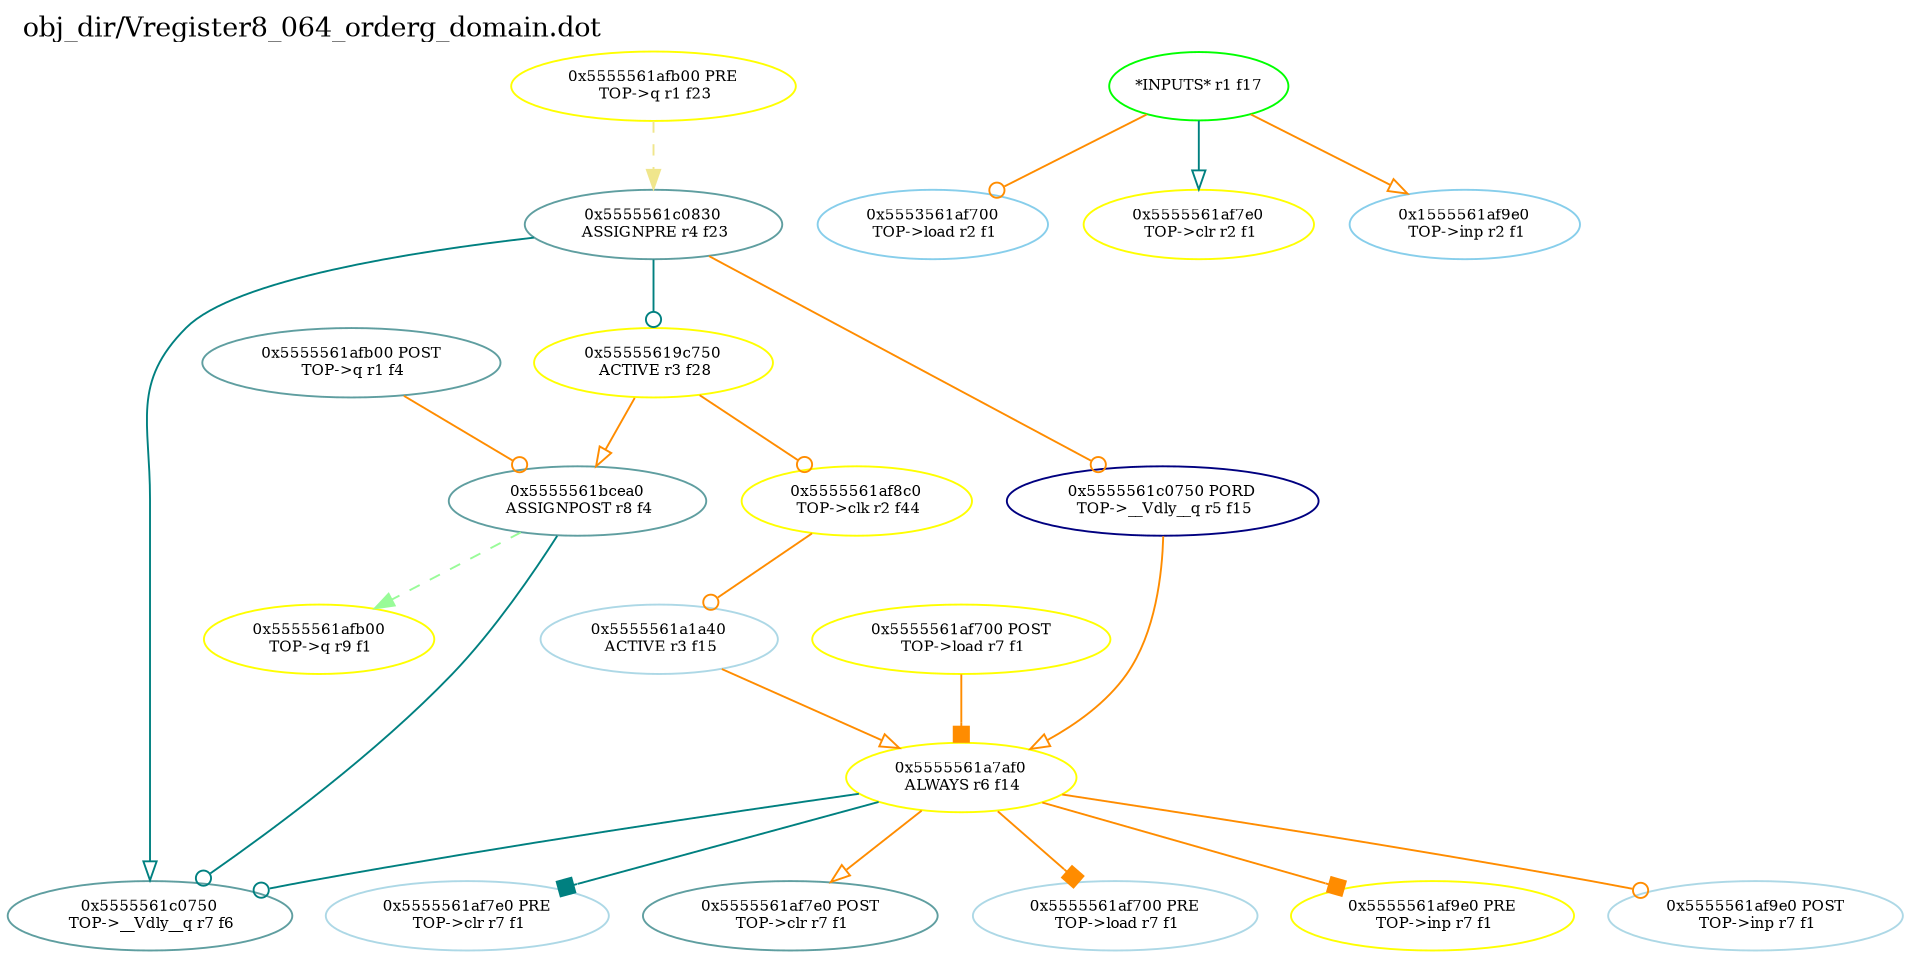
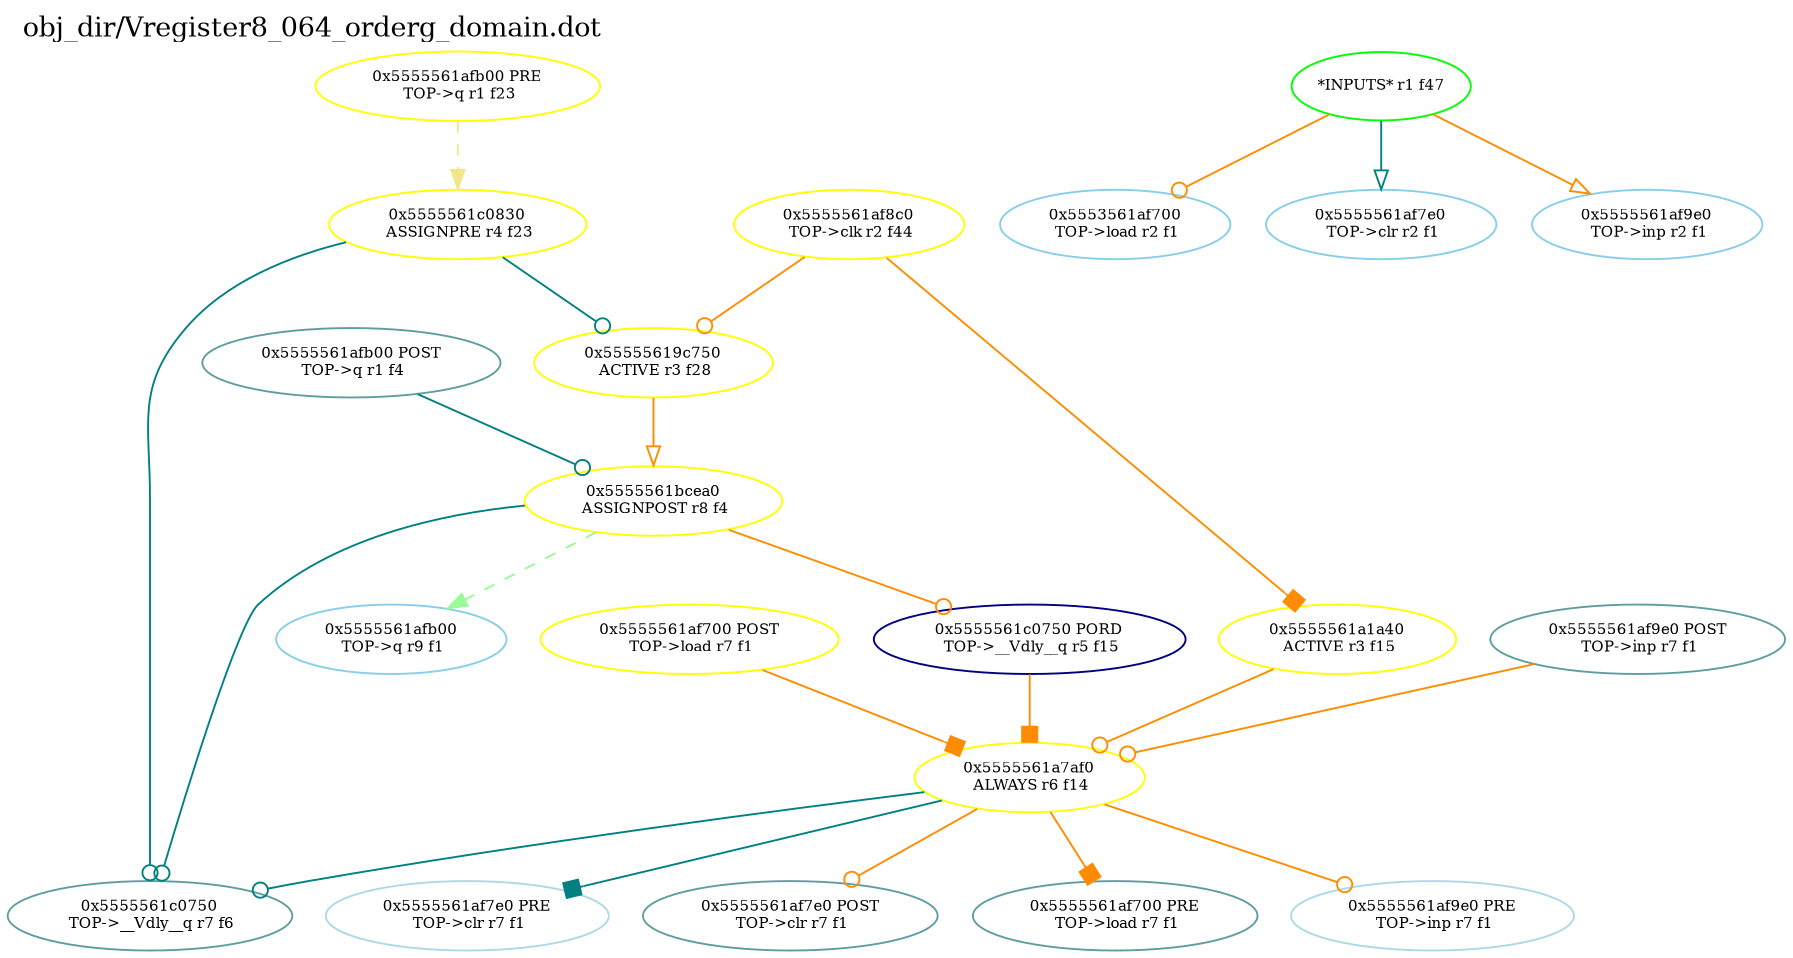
(1199, 86) -> (1381, 86)
(654, 225) -> (458, 225)
(1199, 225) -> (1381, 225)
(1465, 225) -> (1647, 225)
(900, 358) -> (832, 567)
(147, 407) -> (150, 499)
(458, 428) -> (497, 429)
(749, 428) -> (758, 289)
(578, 501) -> (654, 501)
(765, 565) -> (1086, 426)
(319, 639) -> (391, 639)
(659, 639) -> (1338, 639)
(1137, 657) -> (1030, 699)
(802, 705) -> (1190, 705)
(1348, 839) -> (1335, 708)
(884, 840) -> (918, 842)
(1184, 843) -> (1221, 843)
(1115, 916) -> (1115, 916)
(1433, 916) -> (1433, 916)
(1756, 916) -> (1638, 639)
